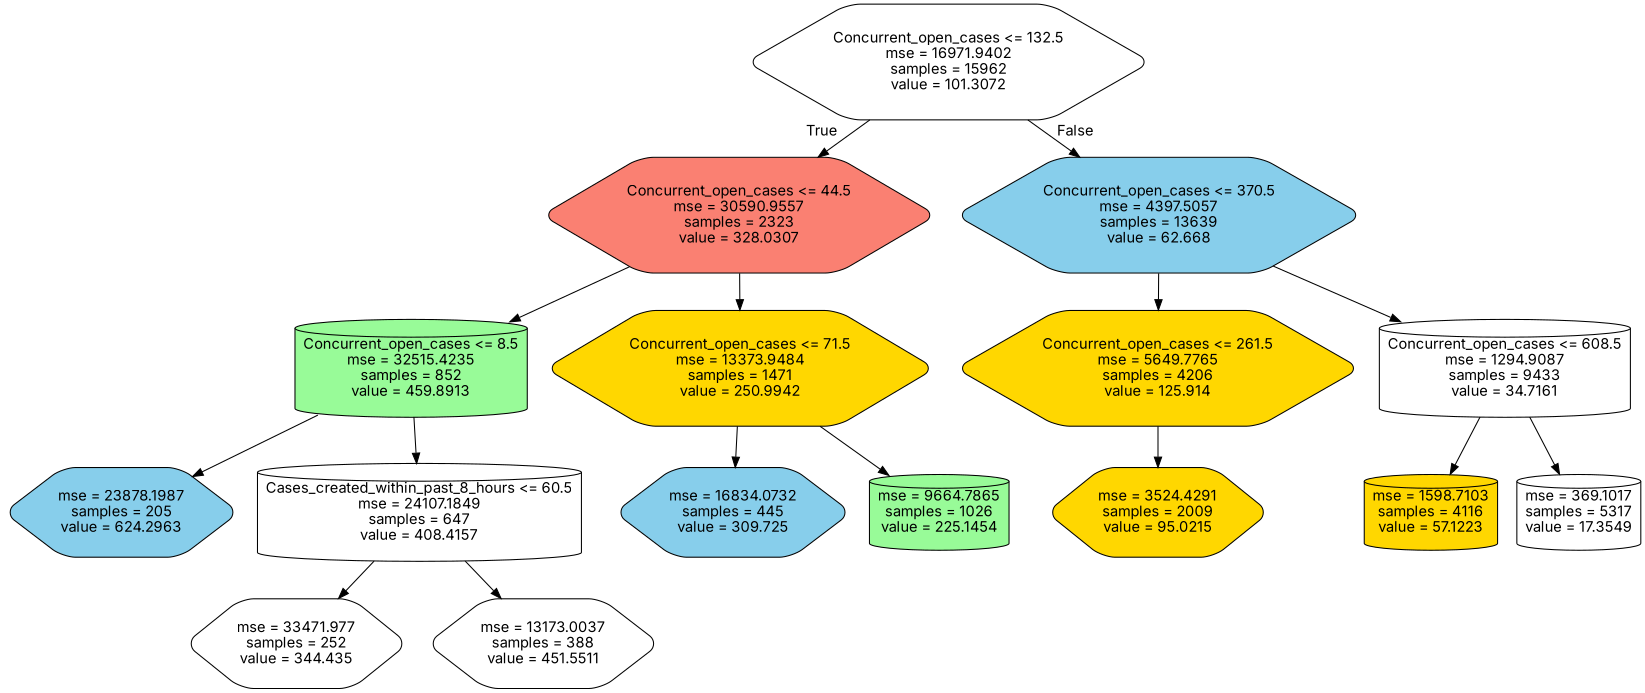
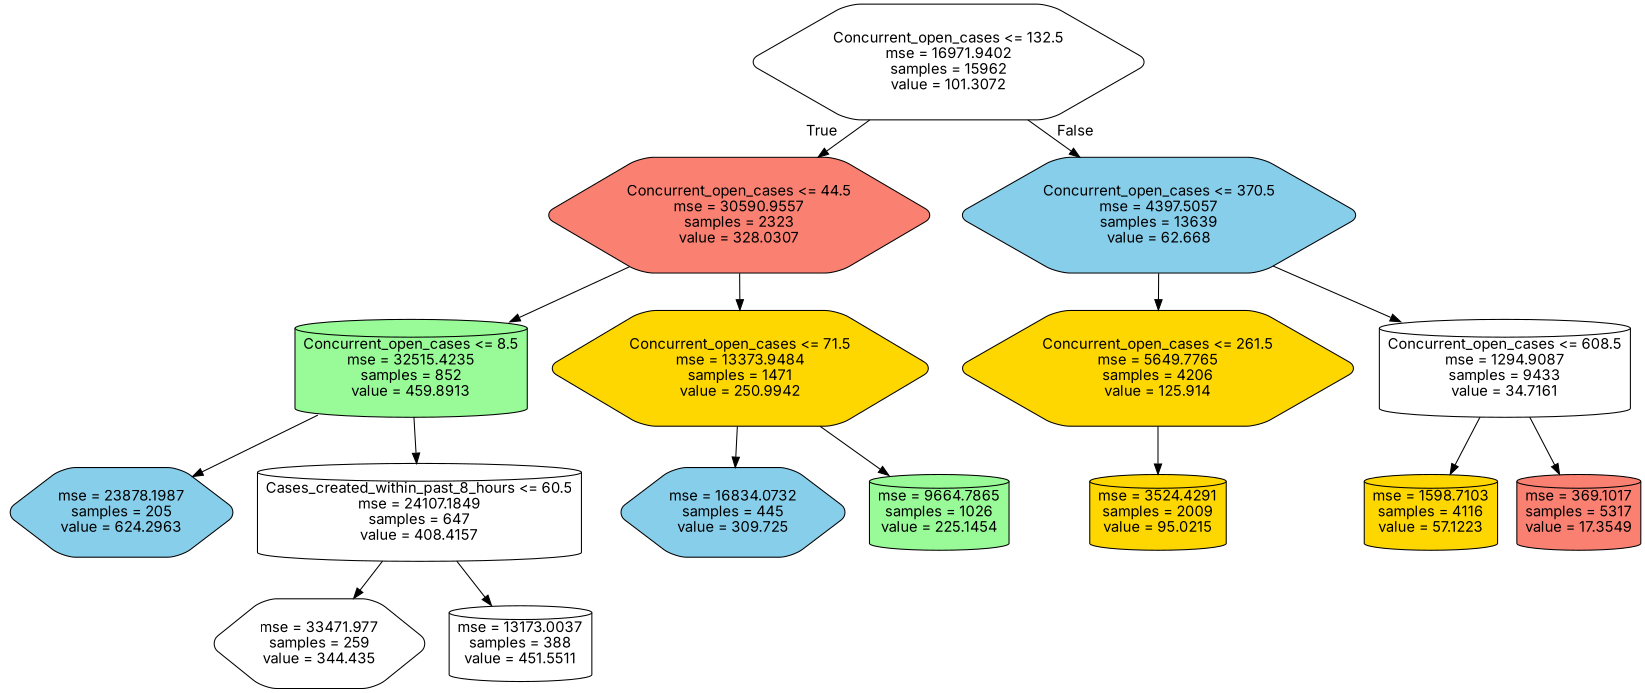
(1158, 512) -> (1158, 512)
(1579, 512) -> (1579, 512)
(297, 644) -> (319, 644)
(543, 644) -> (520, 644)
